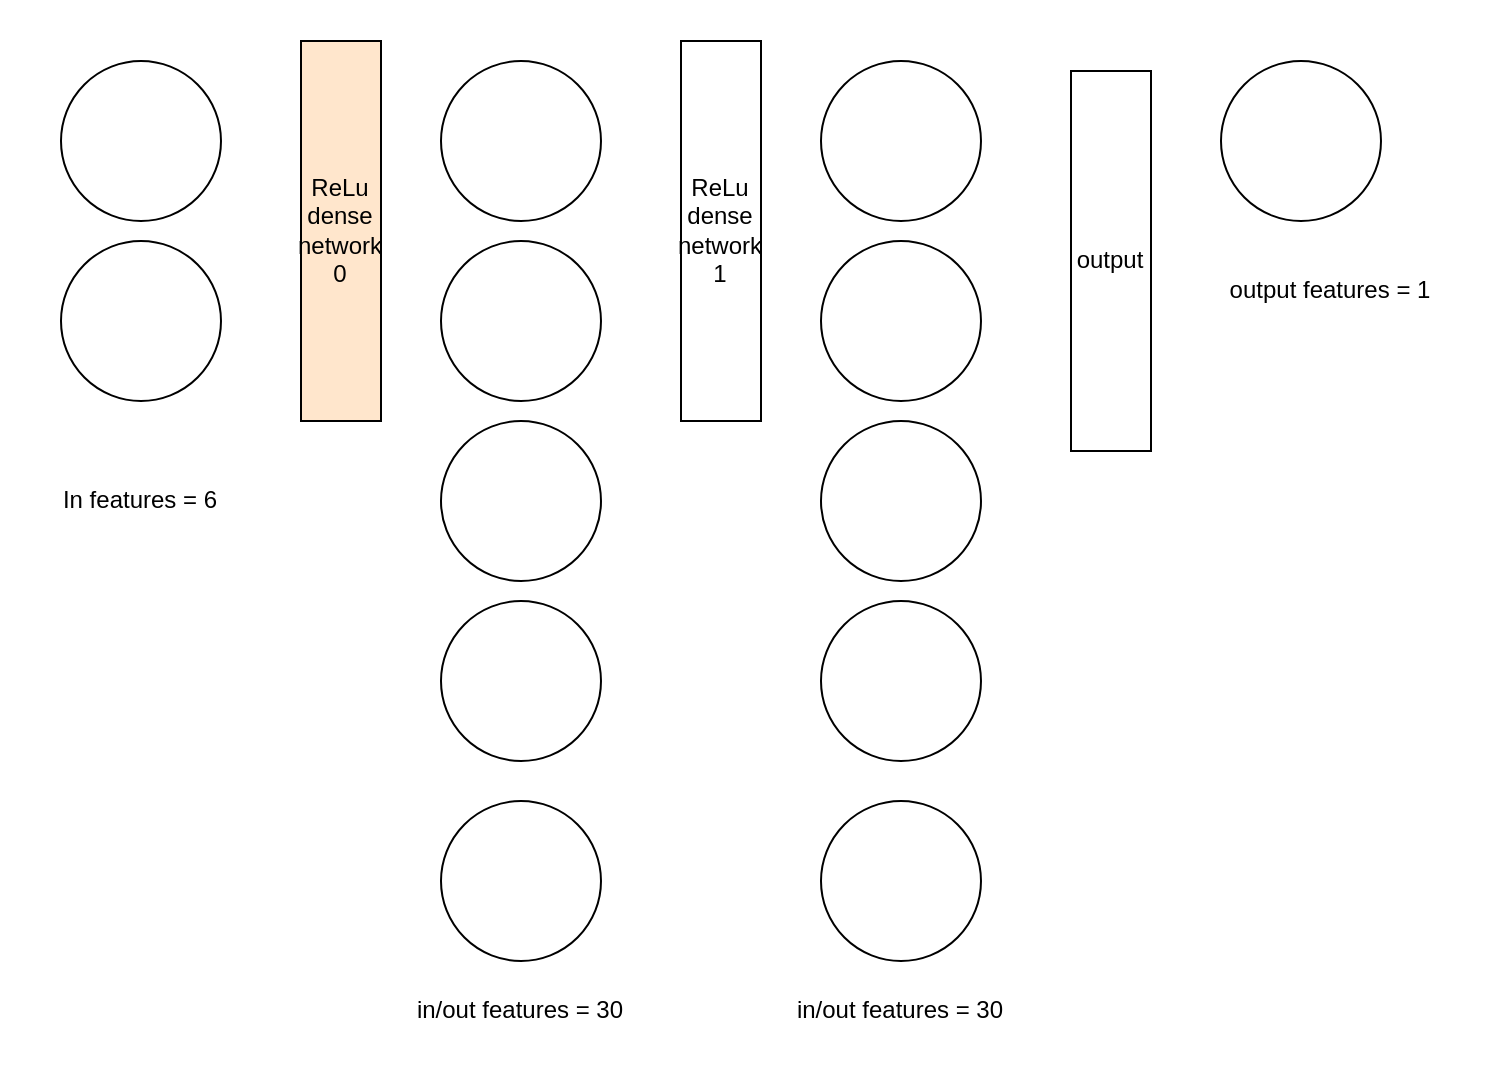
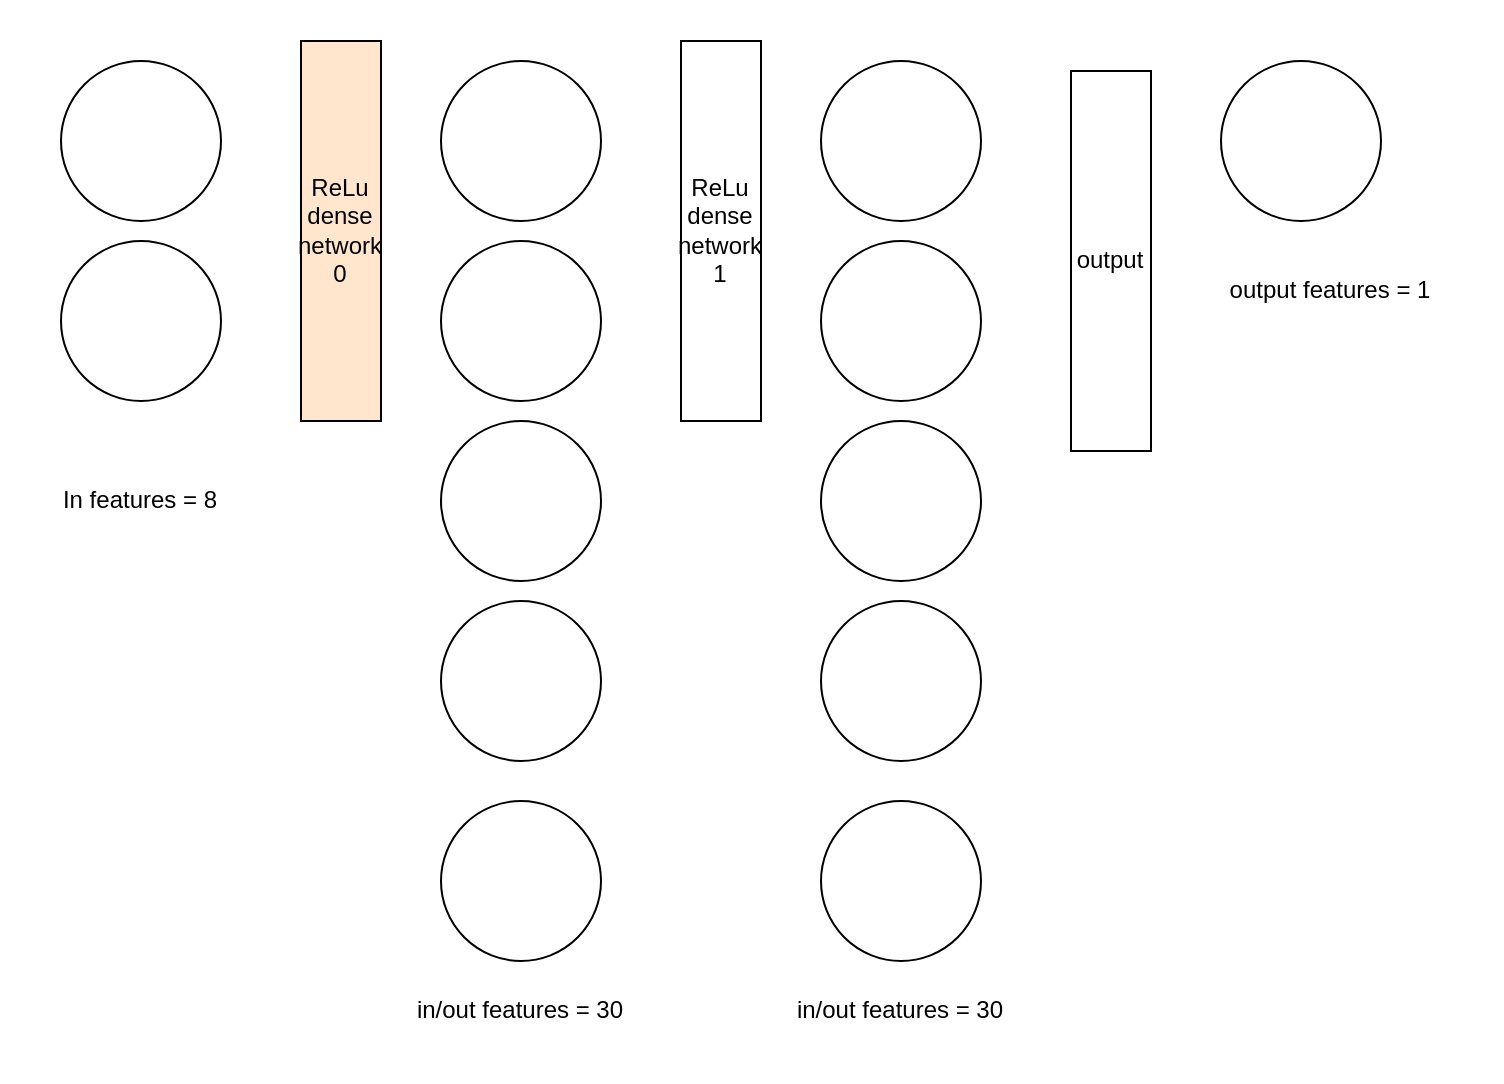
(141, 501) -> (141, 501)
